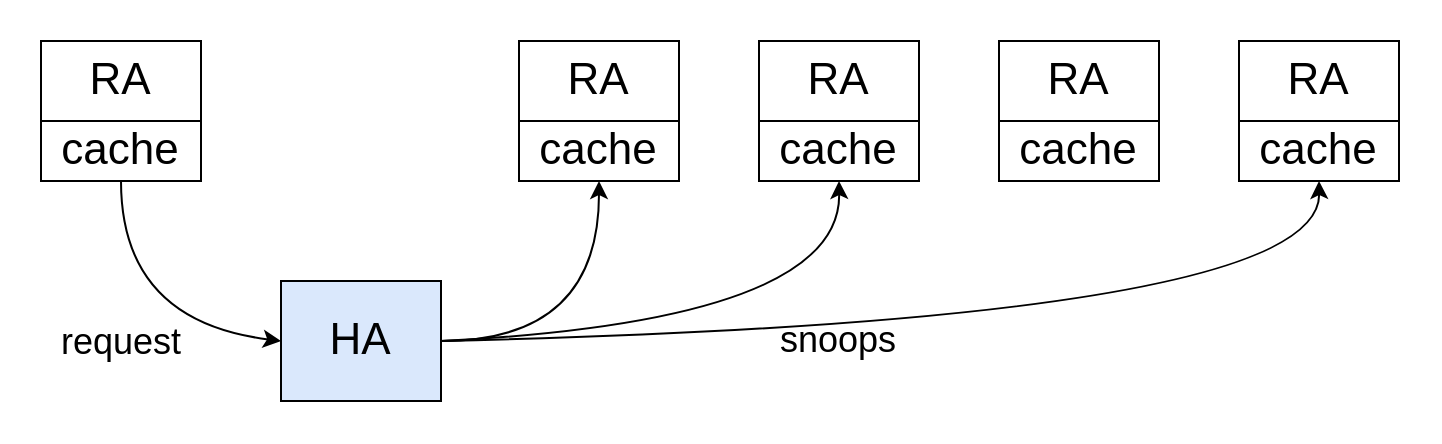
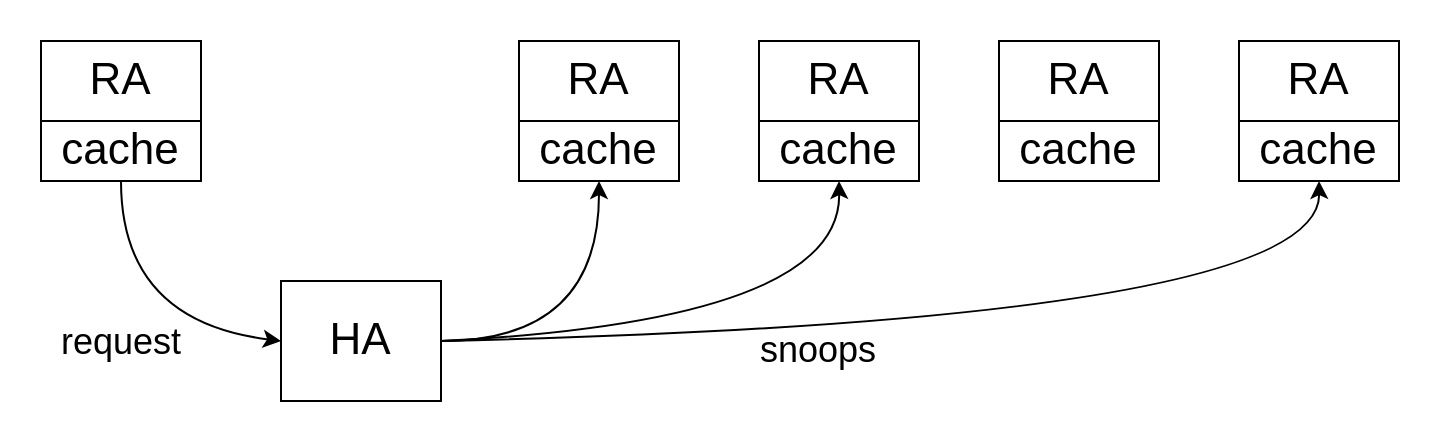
(361, 341) -> (361, 341)
(839, 341) -> (819, 351)
